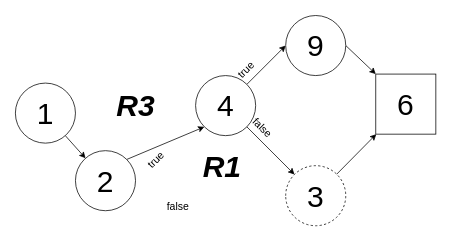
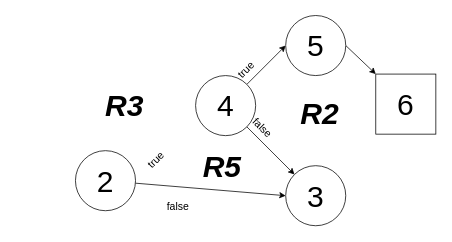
(315, 45) -> (315, 45)
(135, 105) -> (124, 105)
(45, 113) -> none
none -> (319, 113)
(73, 144) -> none
(163, 144) -> none
(346, 164) -> none
(222, 165) -> (222, 165)
none -> (207, 189)
(315, 195) -> (315, 195)
